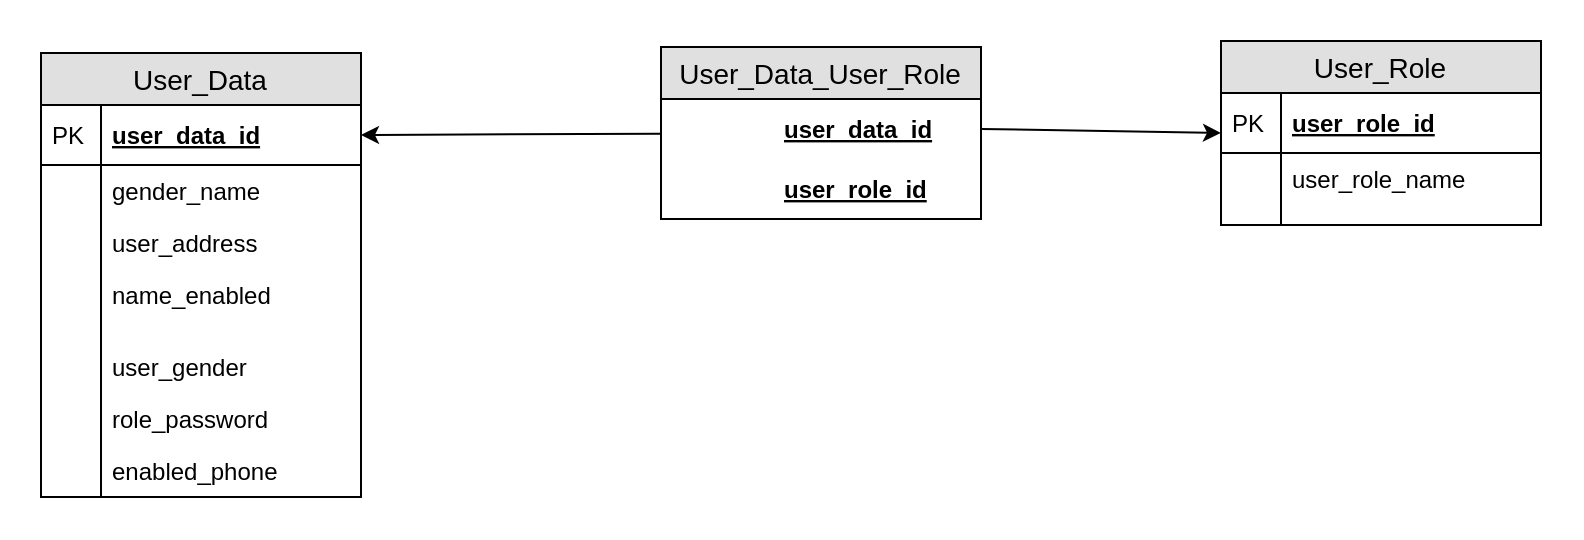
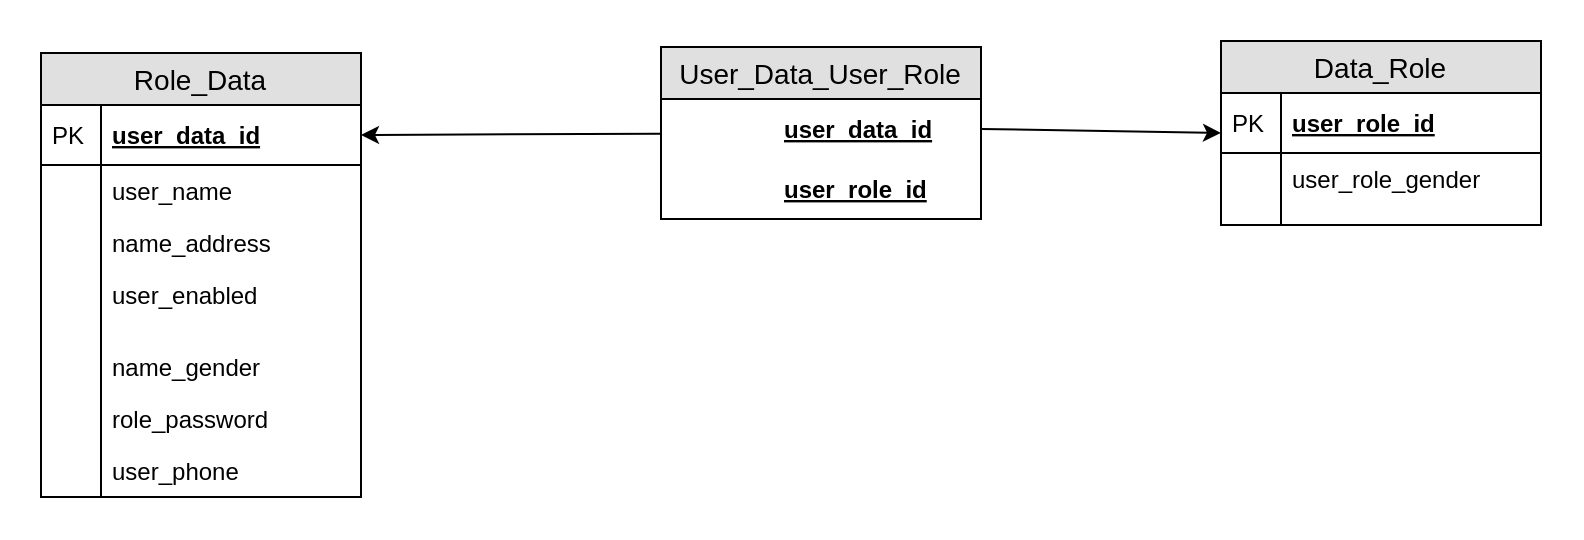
(1380, 69) -> (1380, 69)
(200, 81) -> (200, 81)
(1383, 180) -> (1396, 180)
(186, 192) -> (172, 192)
(193, 244) -> (193, 244)
(190, 296) -> (190, 296)
(186, 368) -> (186, 368)
(196, 472) -> (179, 472)
